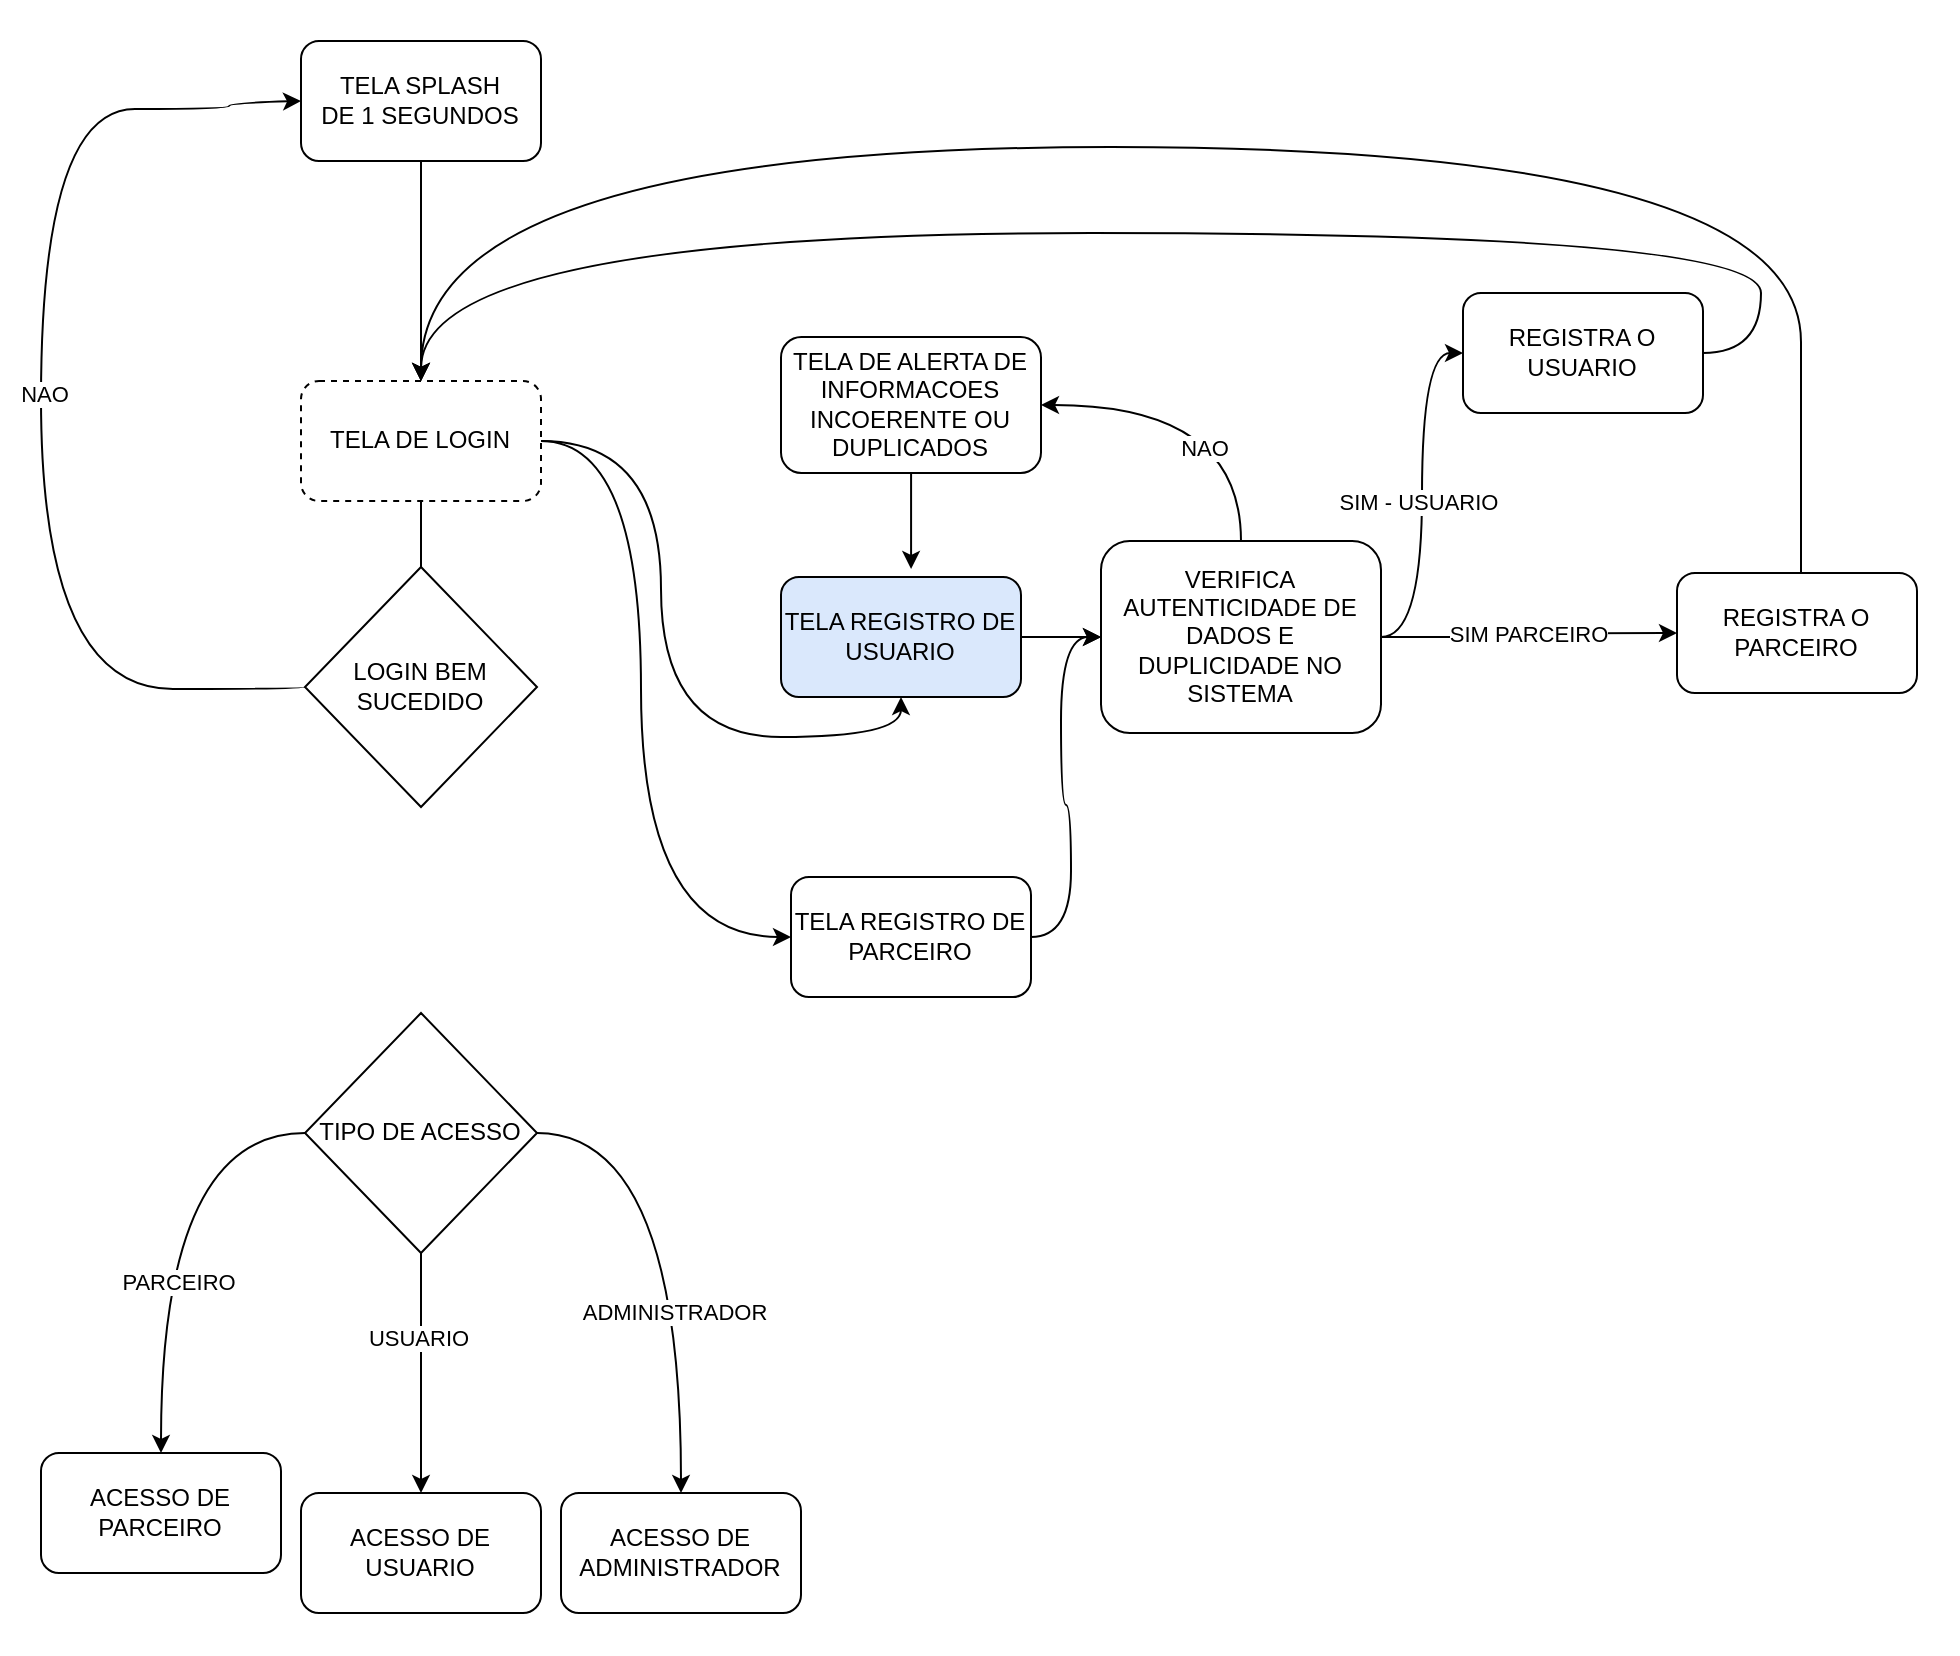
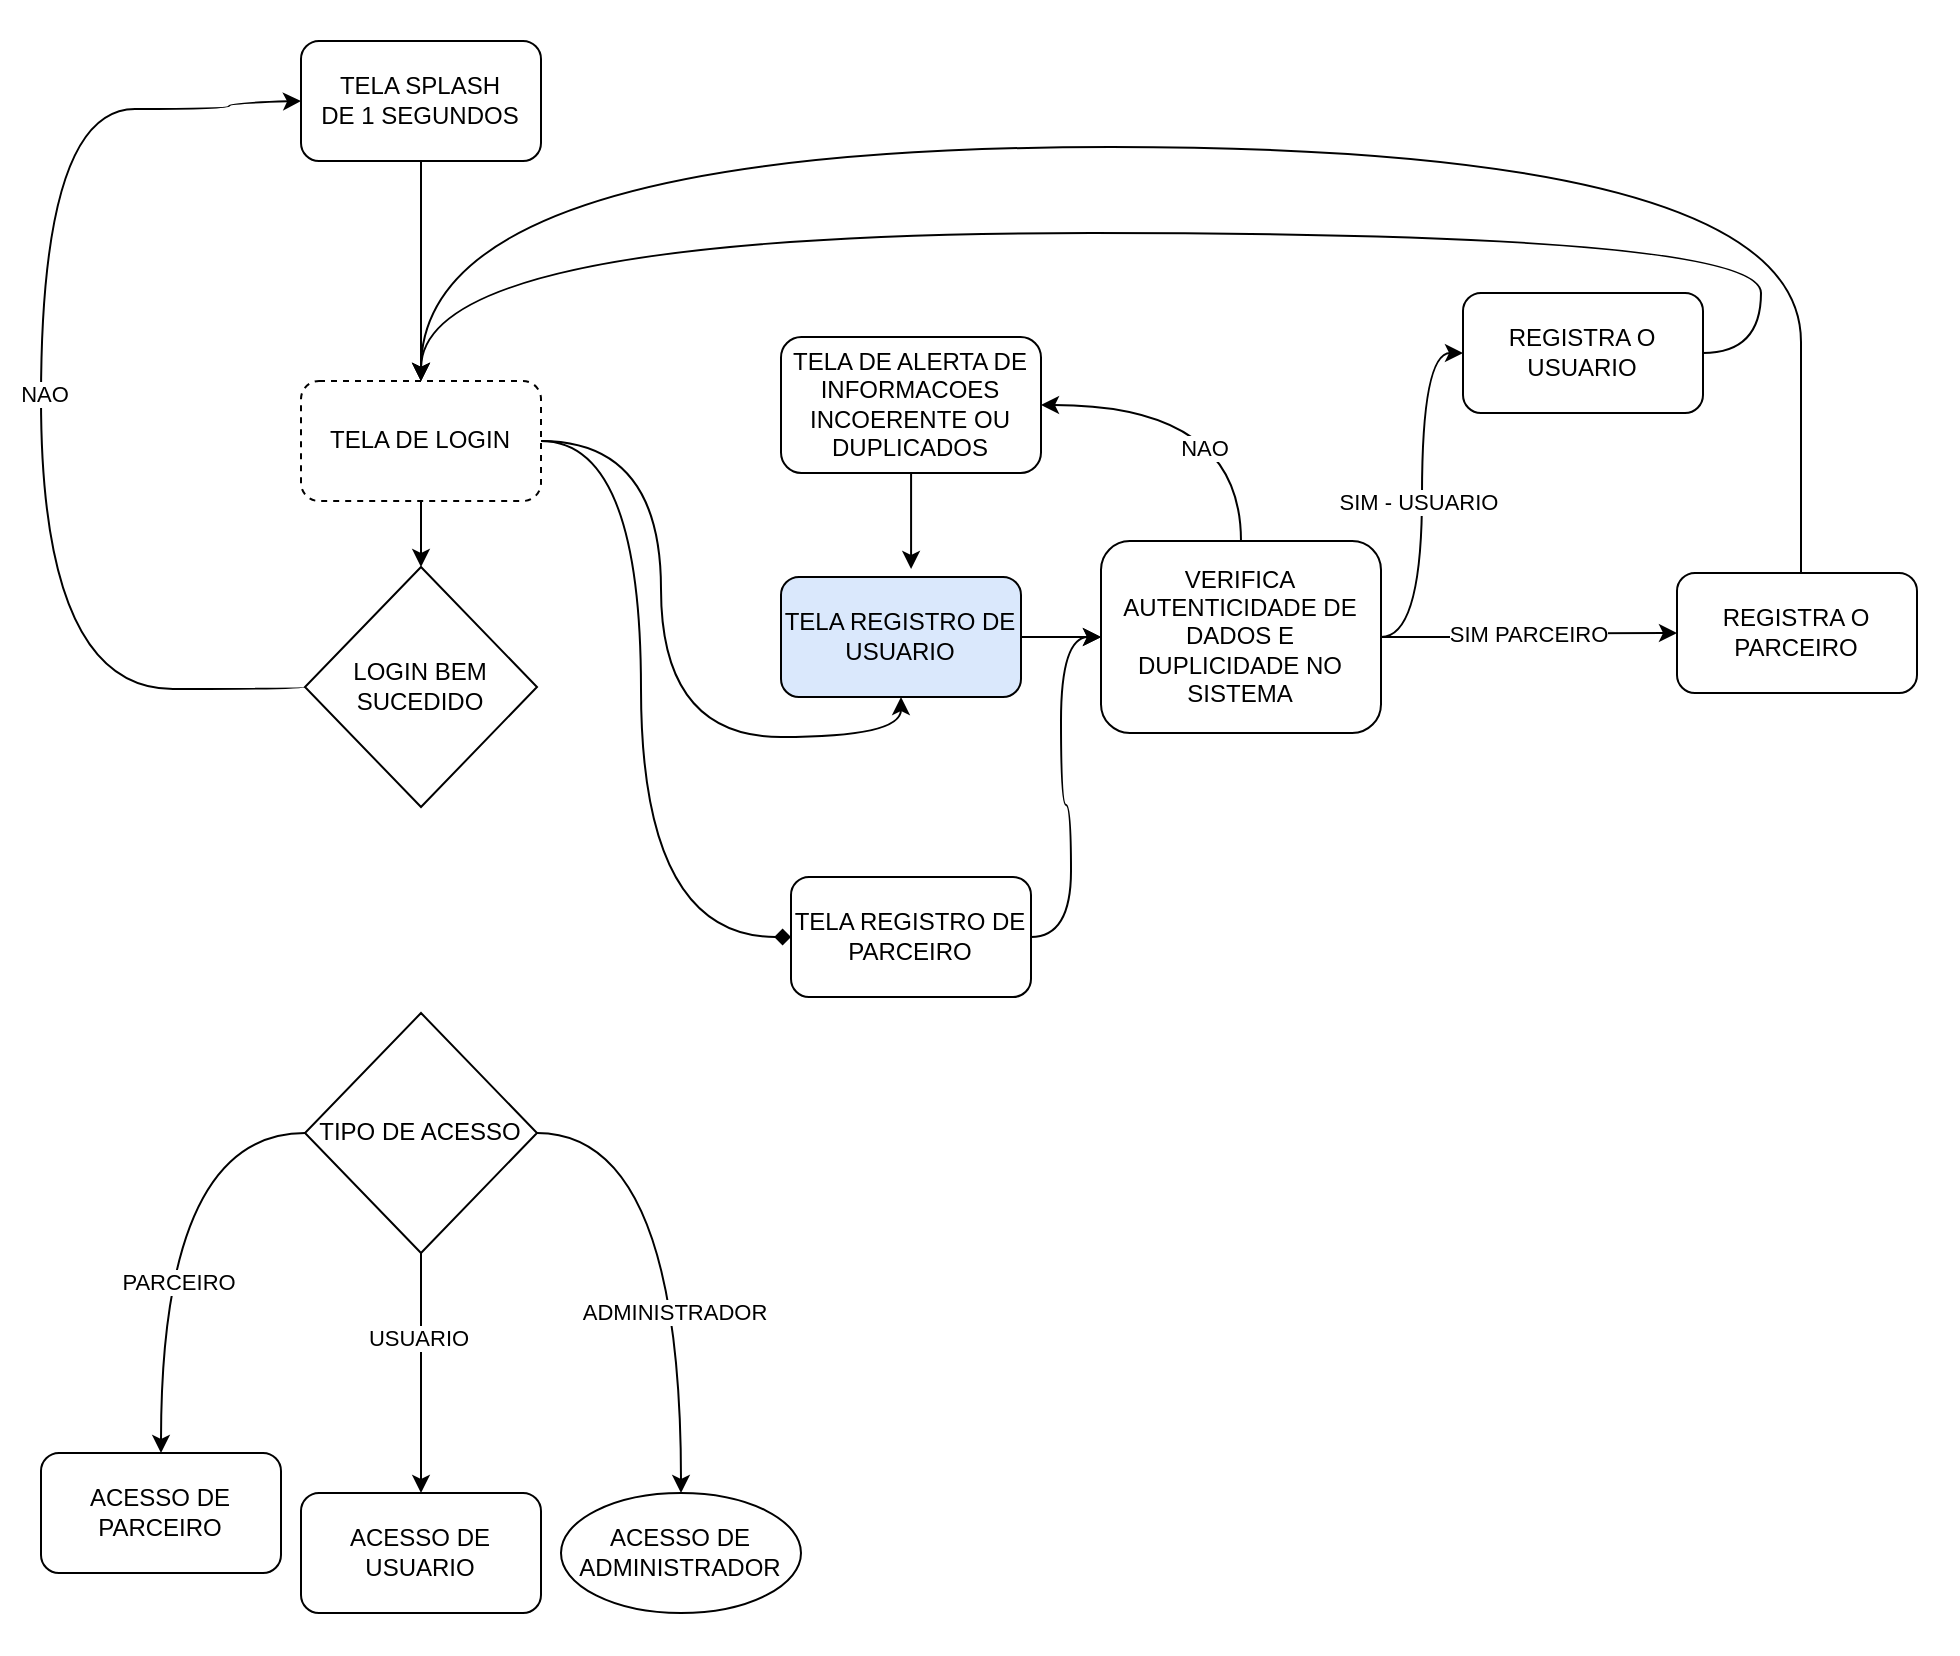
(421, 557) -> (421, 552)
(776, 937) -> (775, 937)
(681, 1553) -> (681, 1553)
